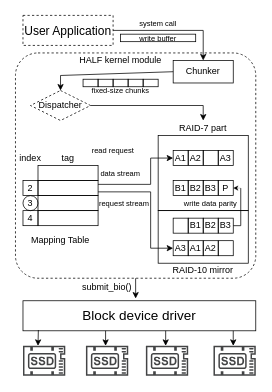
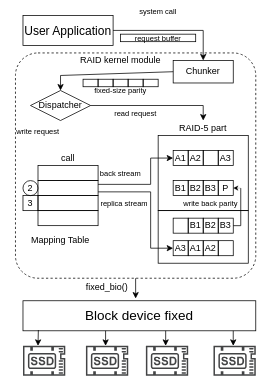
(158, 23) -> (158, 12)
(68, 30) -> (68, 30)
(158, 38) -> (158, 38)
(120, 60) -> (120, 60)
(120, 90) -> (120, 90)
(60, 105) -> (60, 105)
(203, 128) -> (203, 128)
none -> (38, 132)
(113, 150) -> (135, 113)
(30, 158) -> none
(68, 158) -> (68, 158)
(120, 173) -> (120, 173)
(30, 188) -> (30, 188)
(30, 203) -> (30, 203)
(124, 203) -> (124, 203)
(210, 203) -> (210, 203)
(30, 218) -> none
(203, 270) -> none
(107, 287) -> (107, 287)
(139, 315) -> (139, 315)
